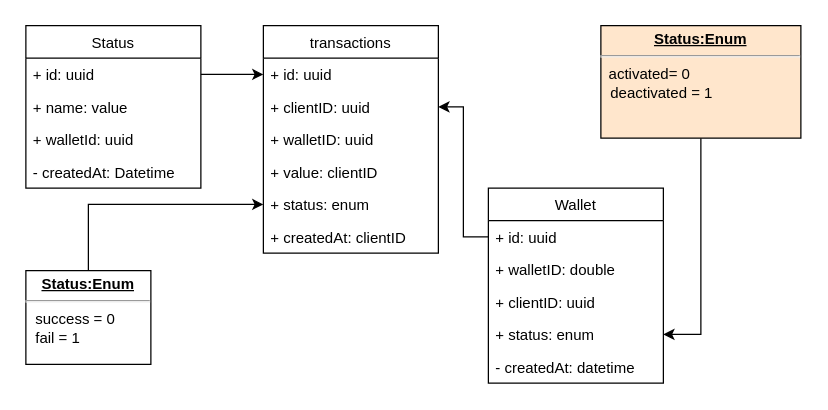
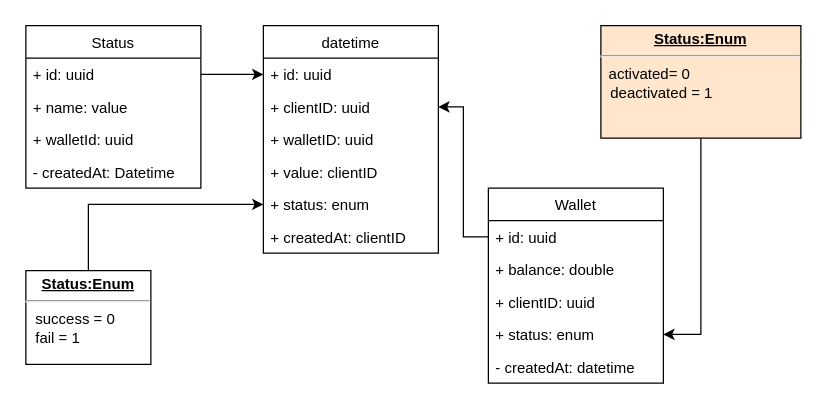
(350, 43) -> (350, 43)
(559, 270) -> (557, 270)
